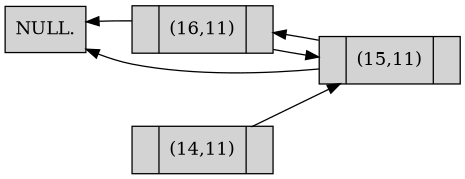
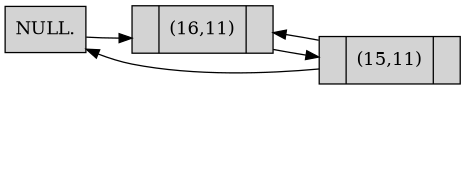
(116, 21) -> (103, 38)
(203, 150) -> none
